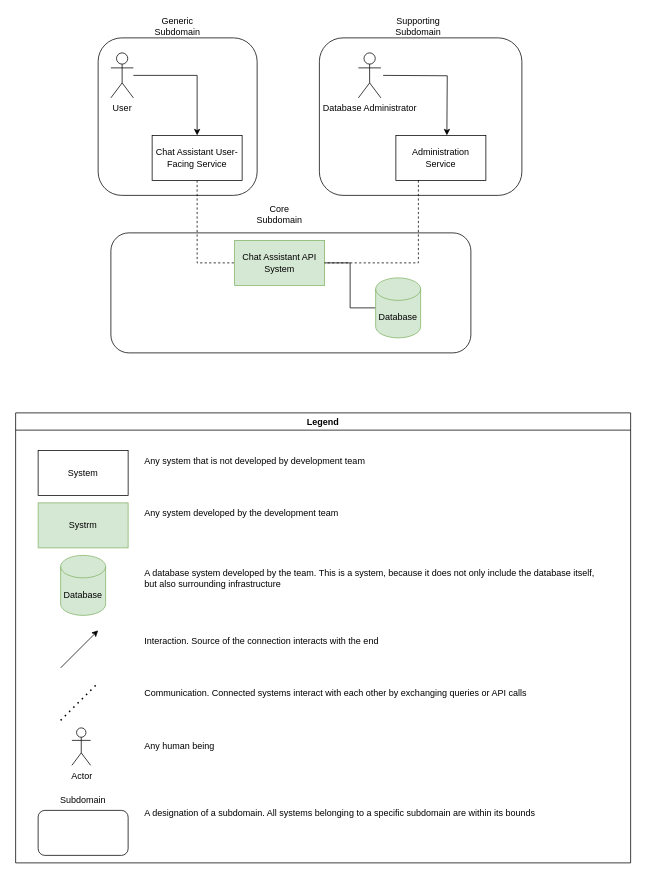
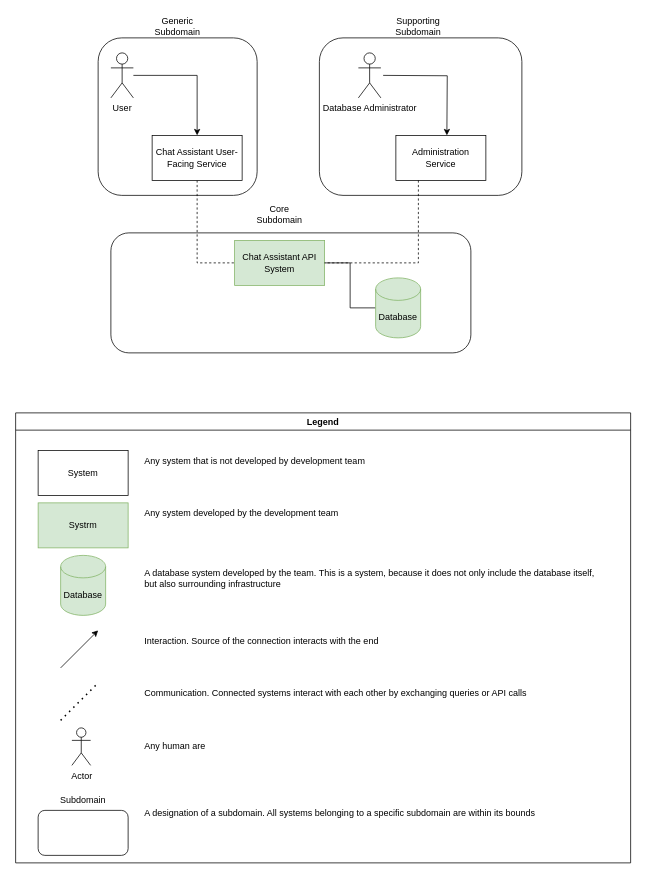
(179, 746) -> (175, 746)
